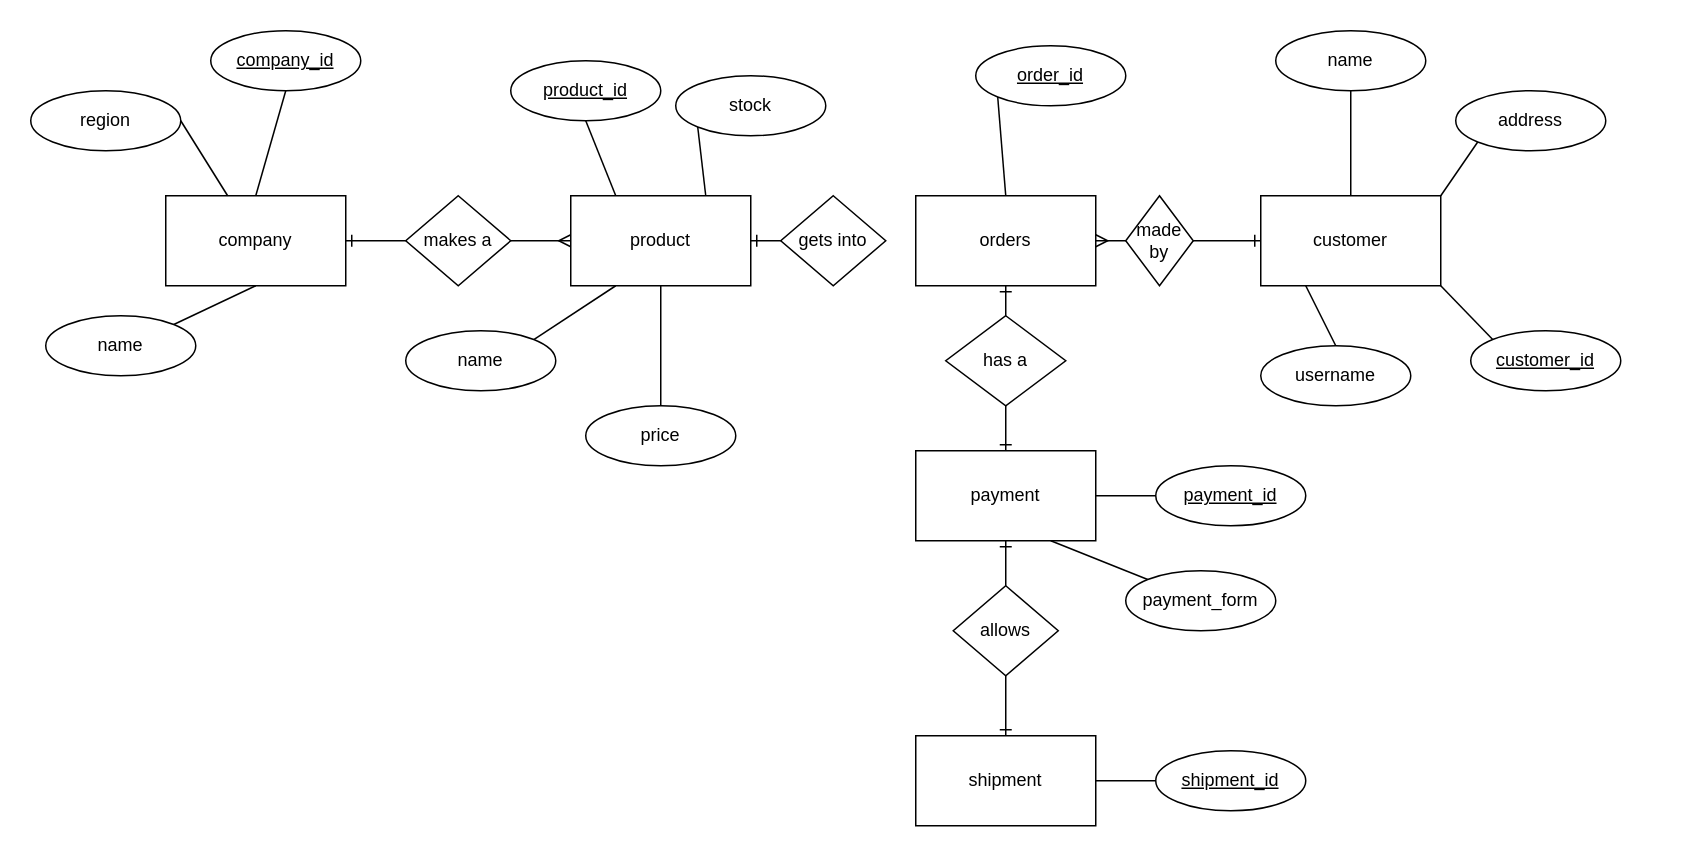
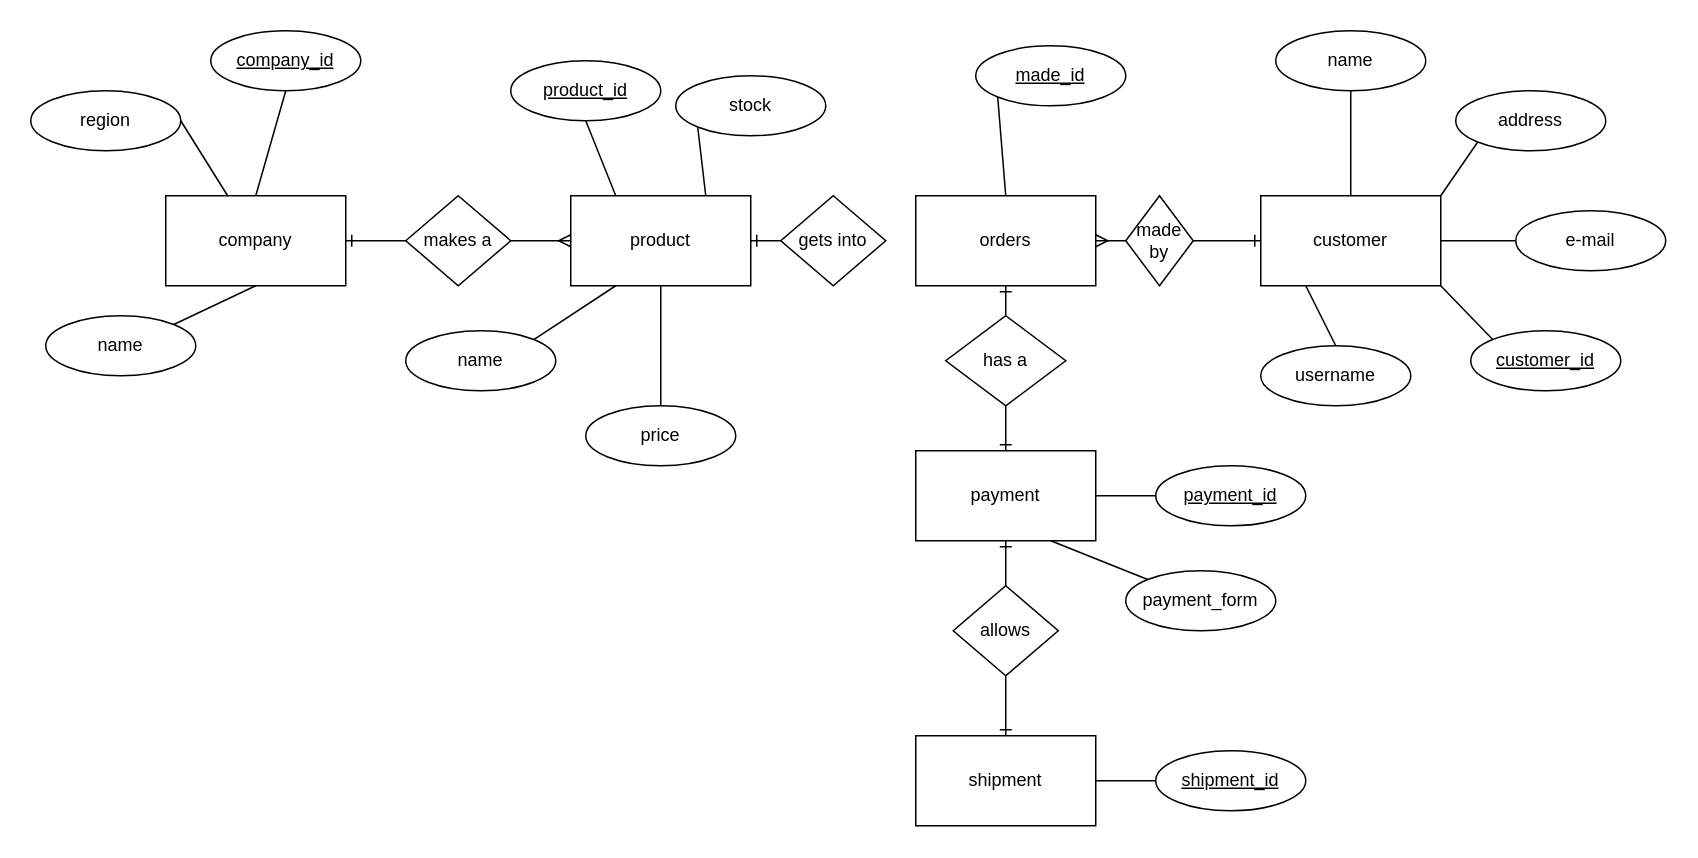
(1051, 76) -> (1051, 76)
none -> (1479, 241)
none -> (1591, 241)
